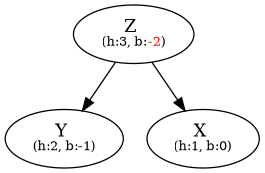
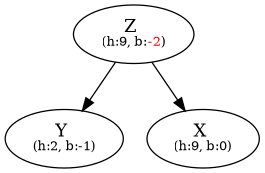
(125, 42) -> (125, 42)
(203, 146) -> (203, 146)
